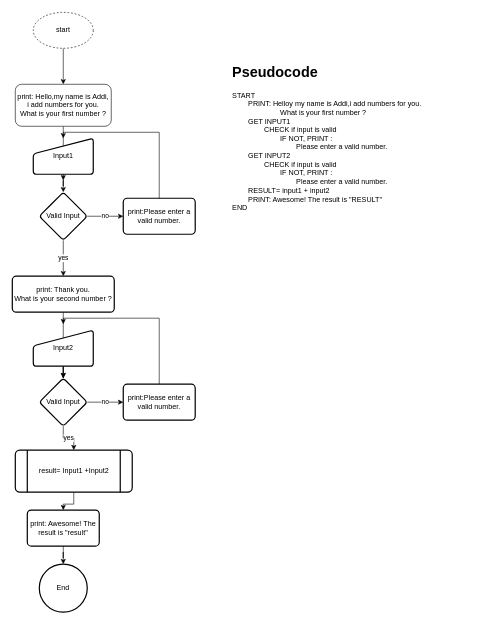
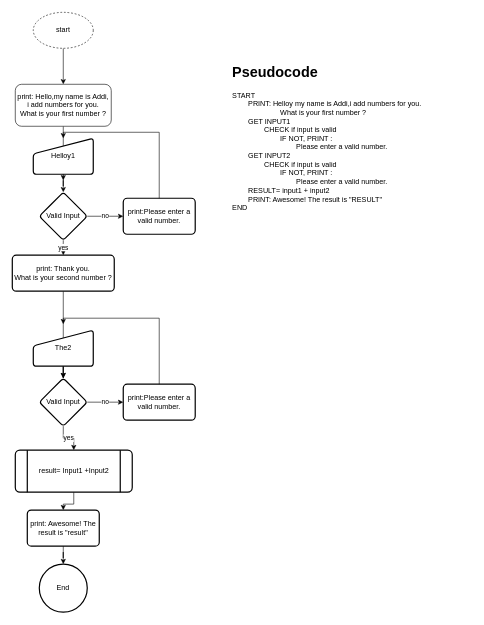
(63, 156) -> (63, 156)
(63, 294) -> (63, 273)
(63, 348) -> (63, 348)
